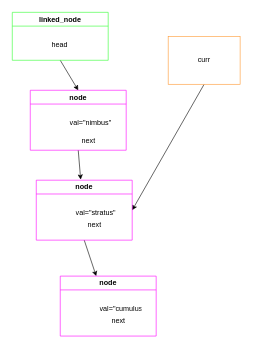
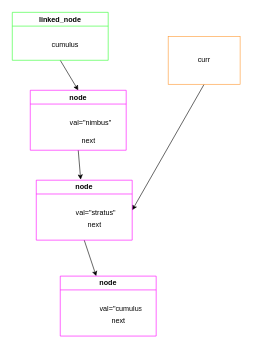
(60, 45) -> (65, 45)
